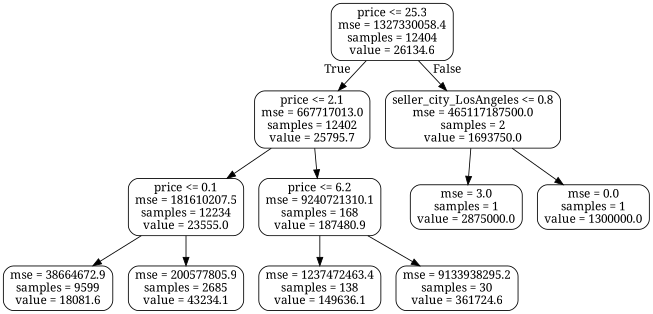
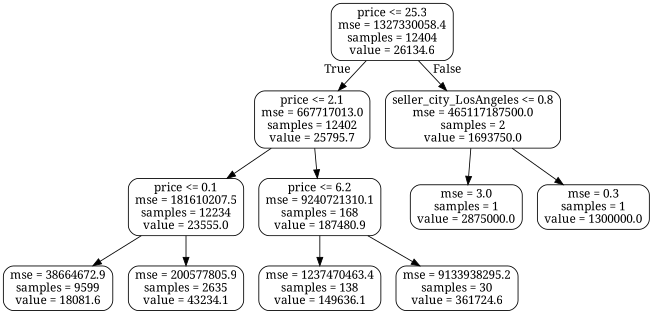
(593, 207) -> (593, 207)
(186, 288) -> (186, 288)
(320, 288) -> (320, 288)
